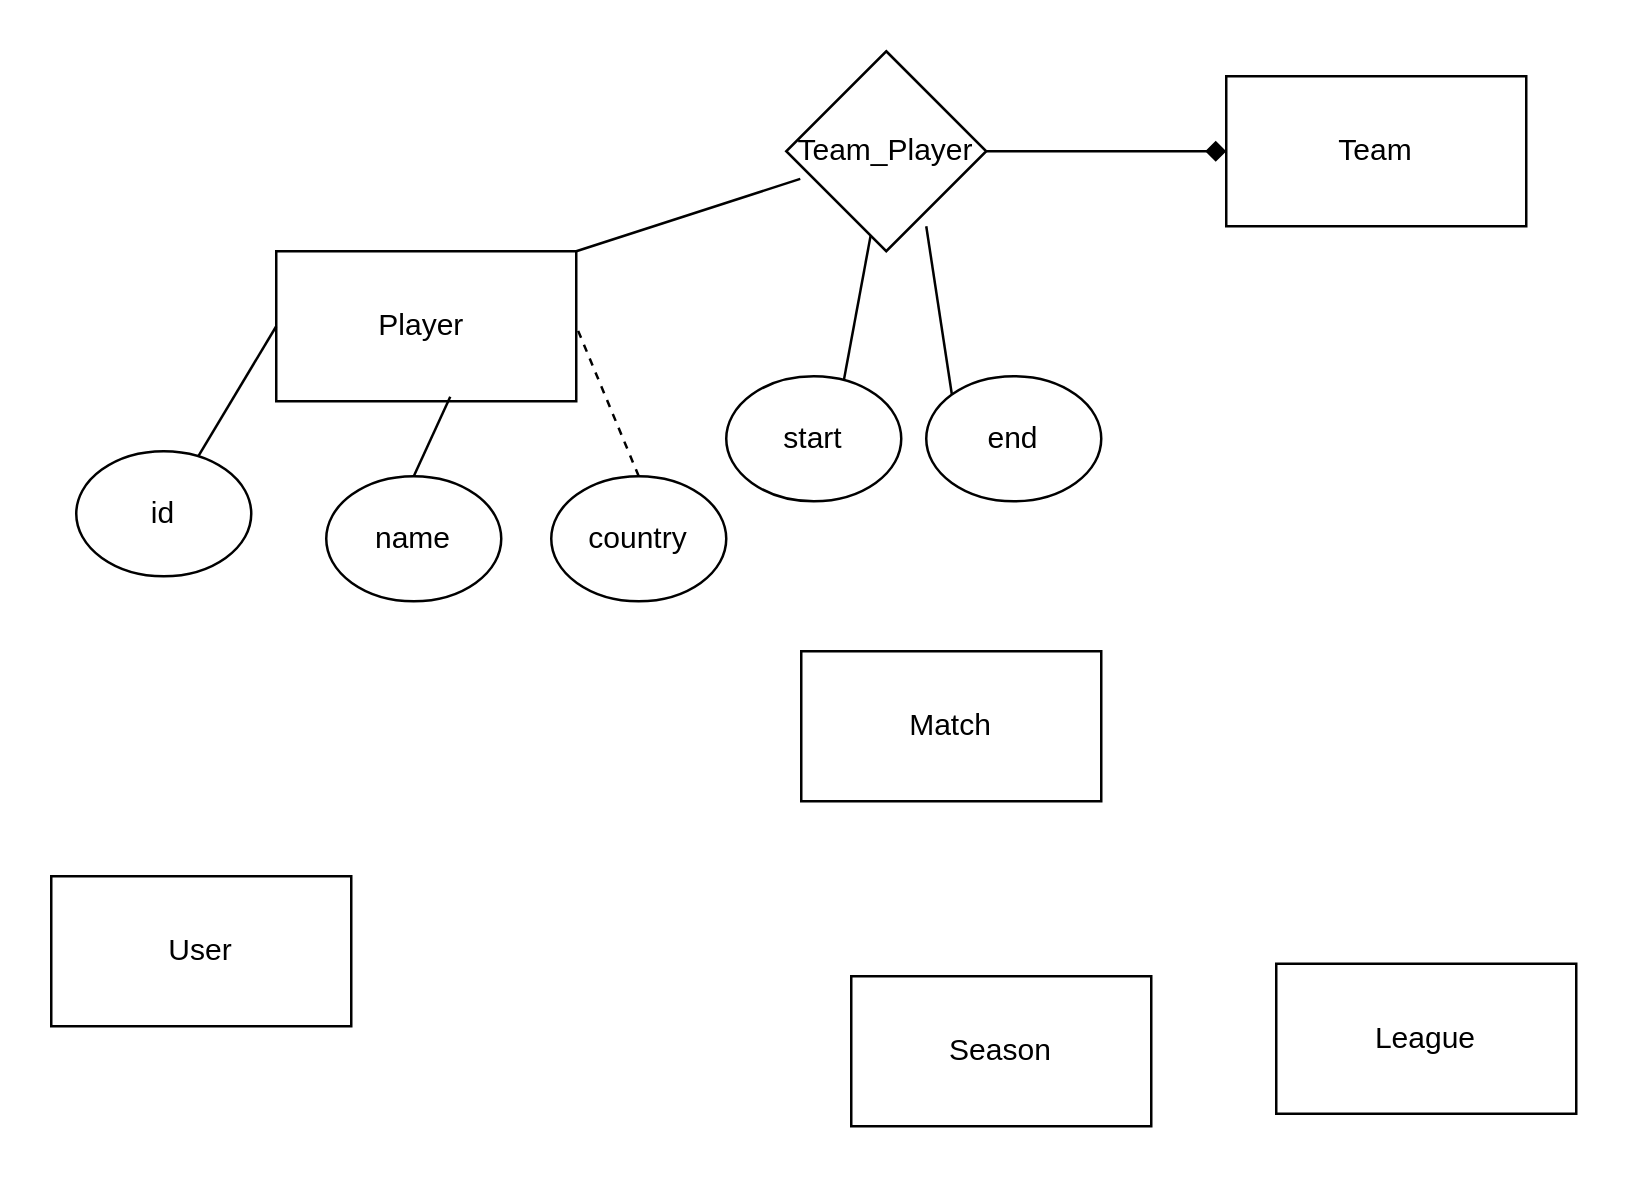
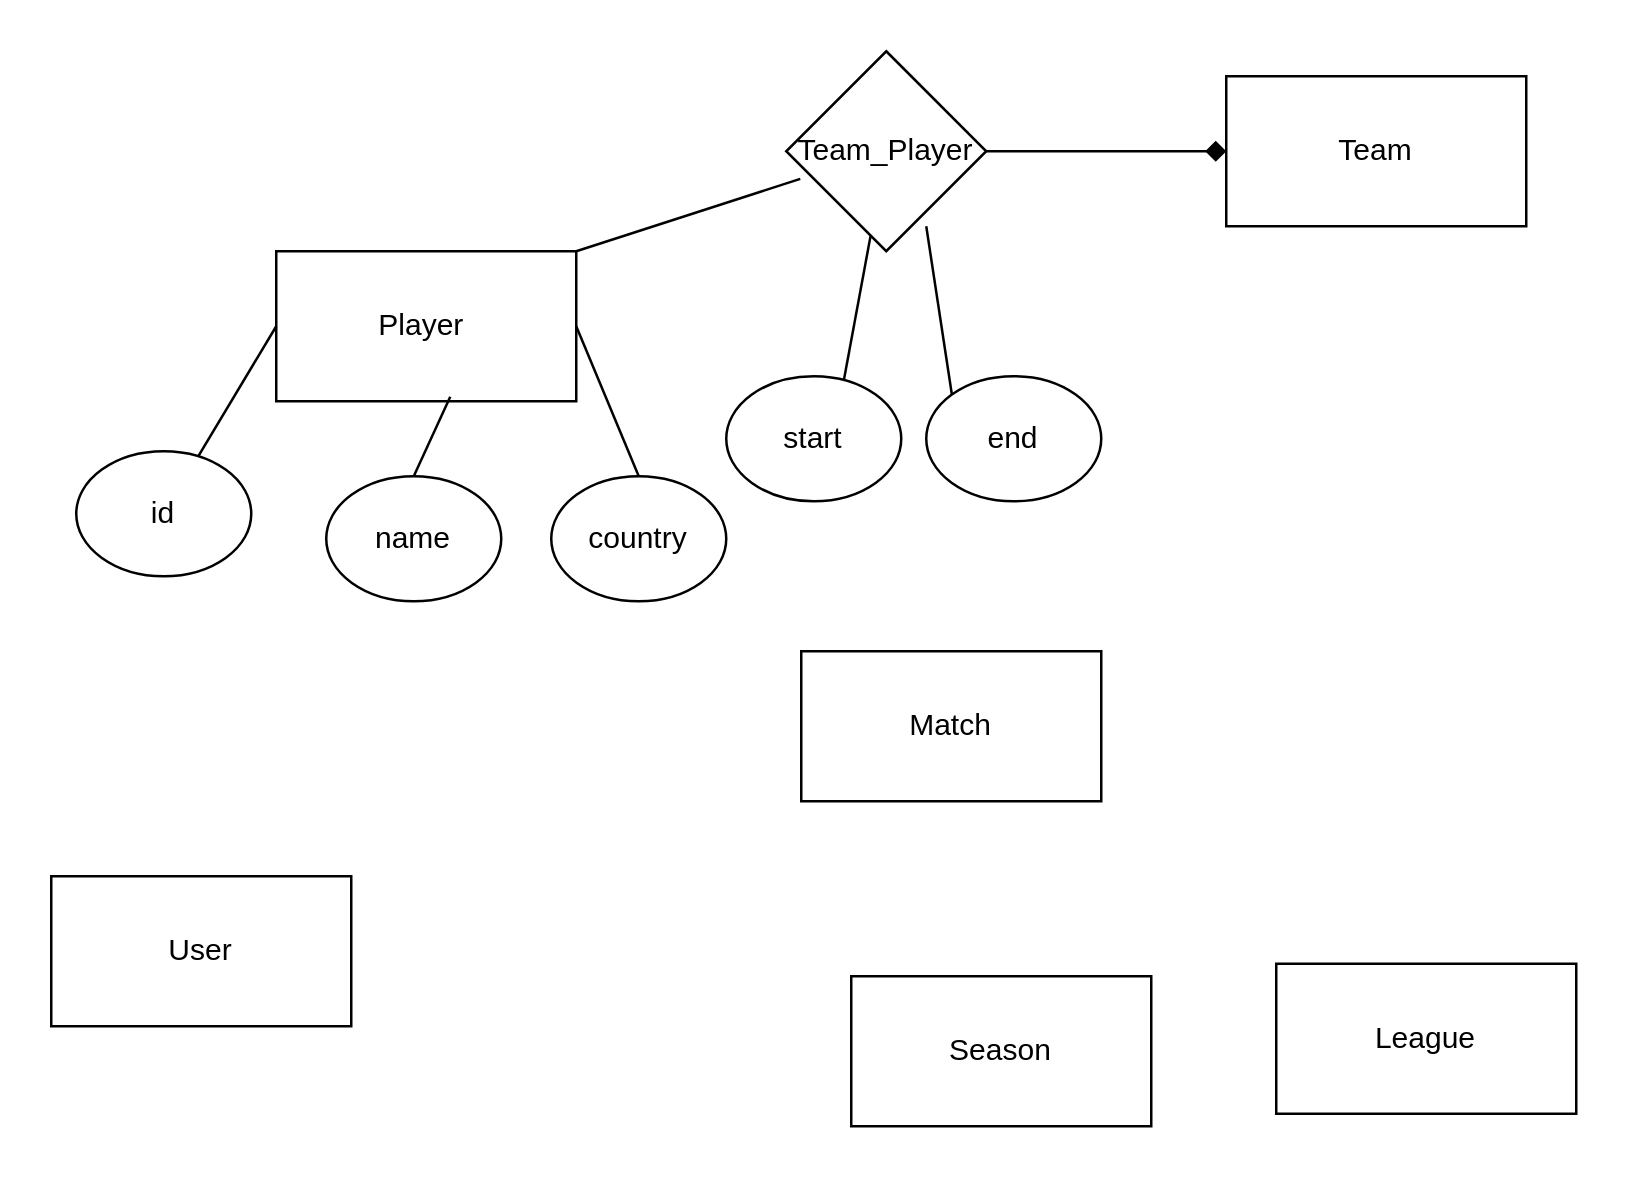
(606, 398) -> (606, 398)
